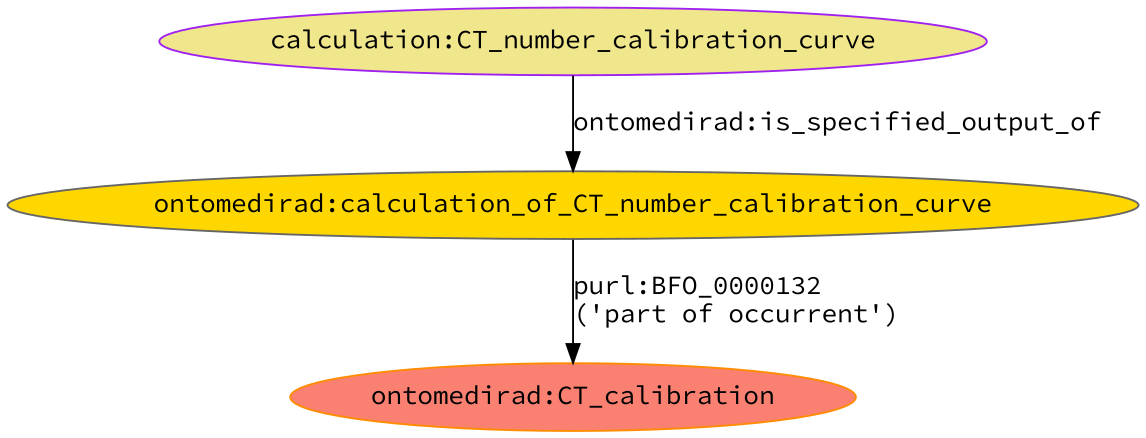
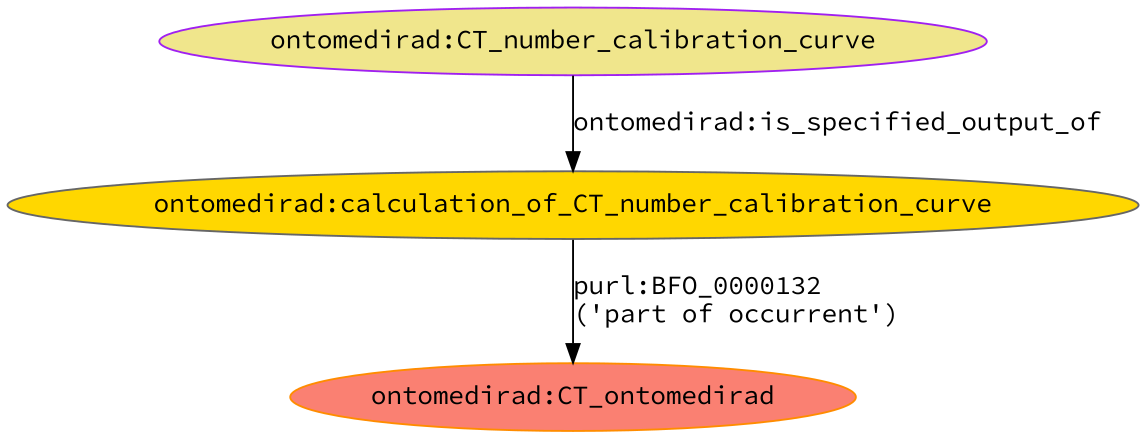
(573, 41) -> (573, 41)
(573, 397) -> (573, 397)
